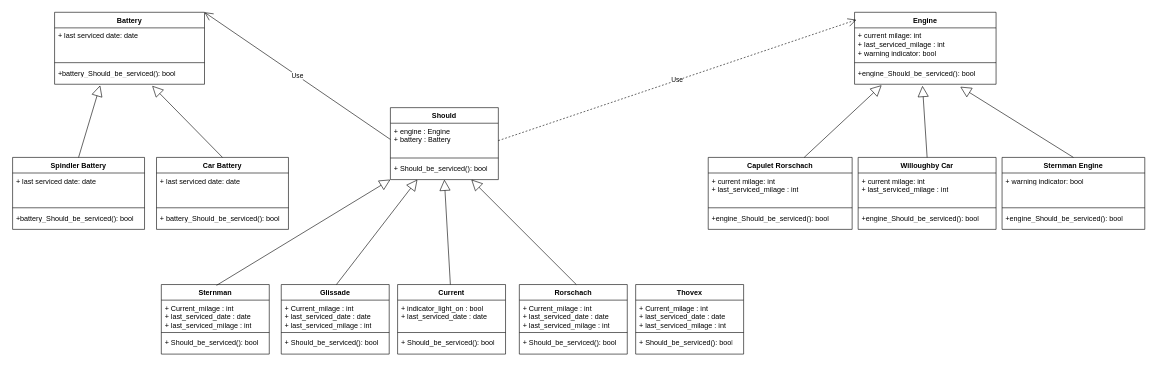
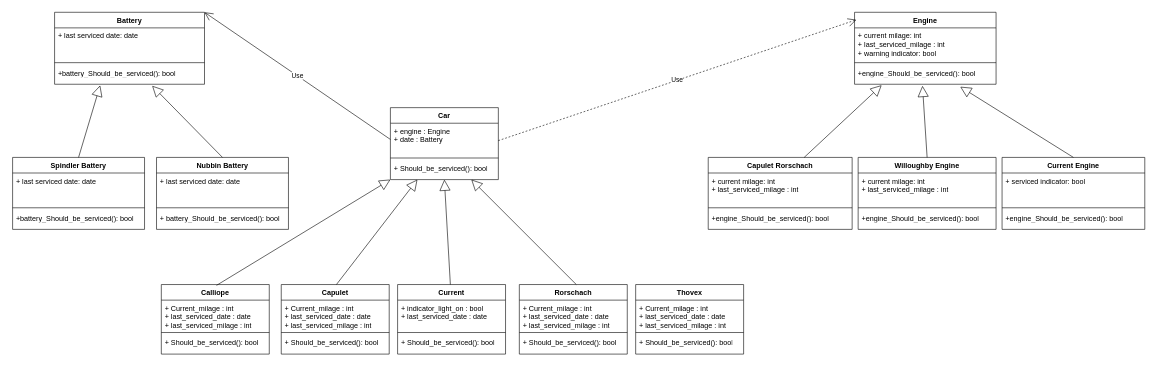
(444, 116) -> (444, 116)
(428, 136) -> (423, 136)
(222, 166) -> (222, 166)
(927, 166) -> (927, 166)
(1074, 166) -> (1074, 166)
(1049, 182) -> (1051, 182)
(215, 293) -> (215, 293)
(335, 293) -> (335, 293)
